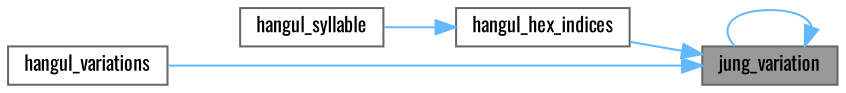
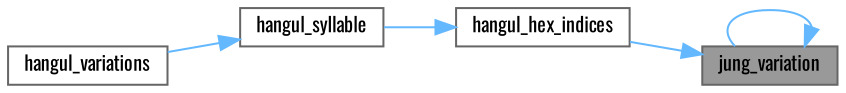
(425, 66) -> (193, 48)
